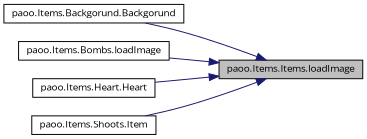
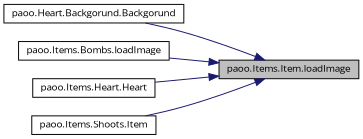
(94, 14) -> (94, 14)
(291, 69) -> (289, 69)
